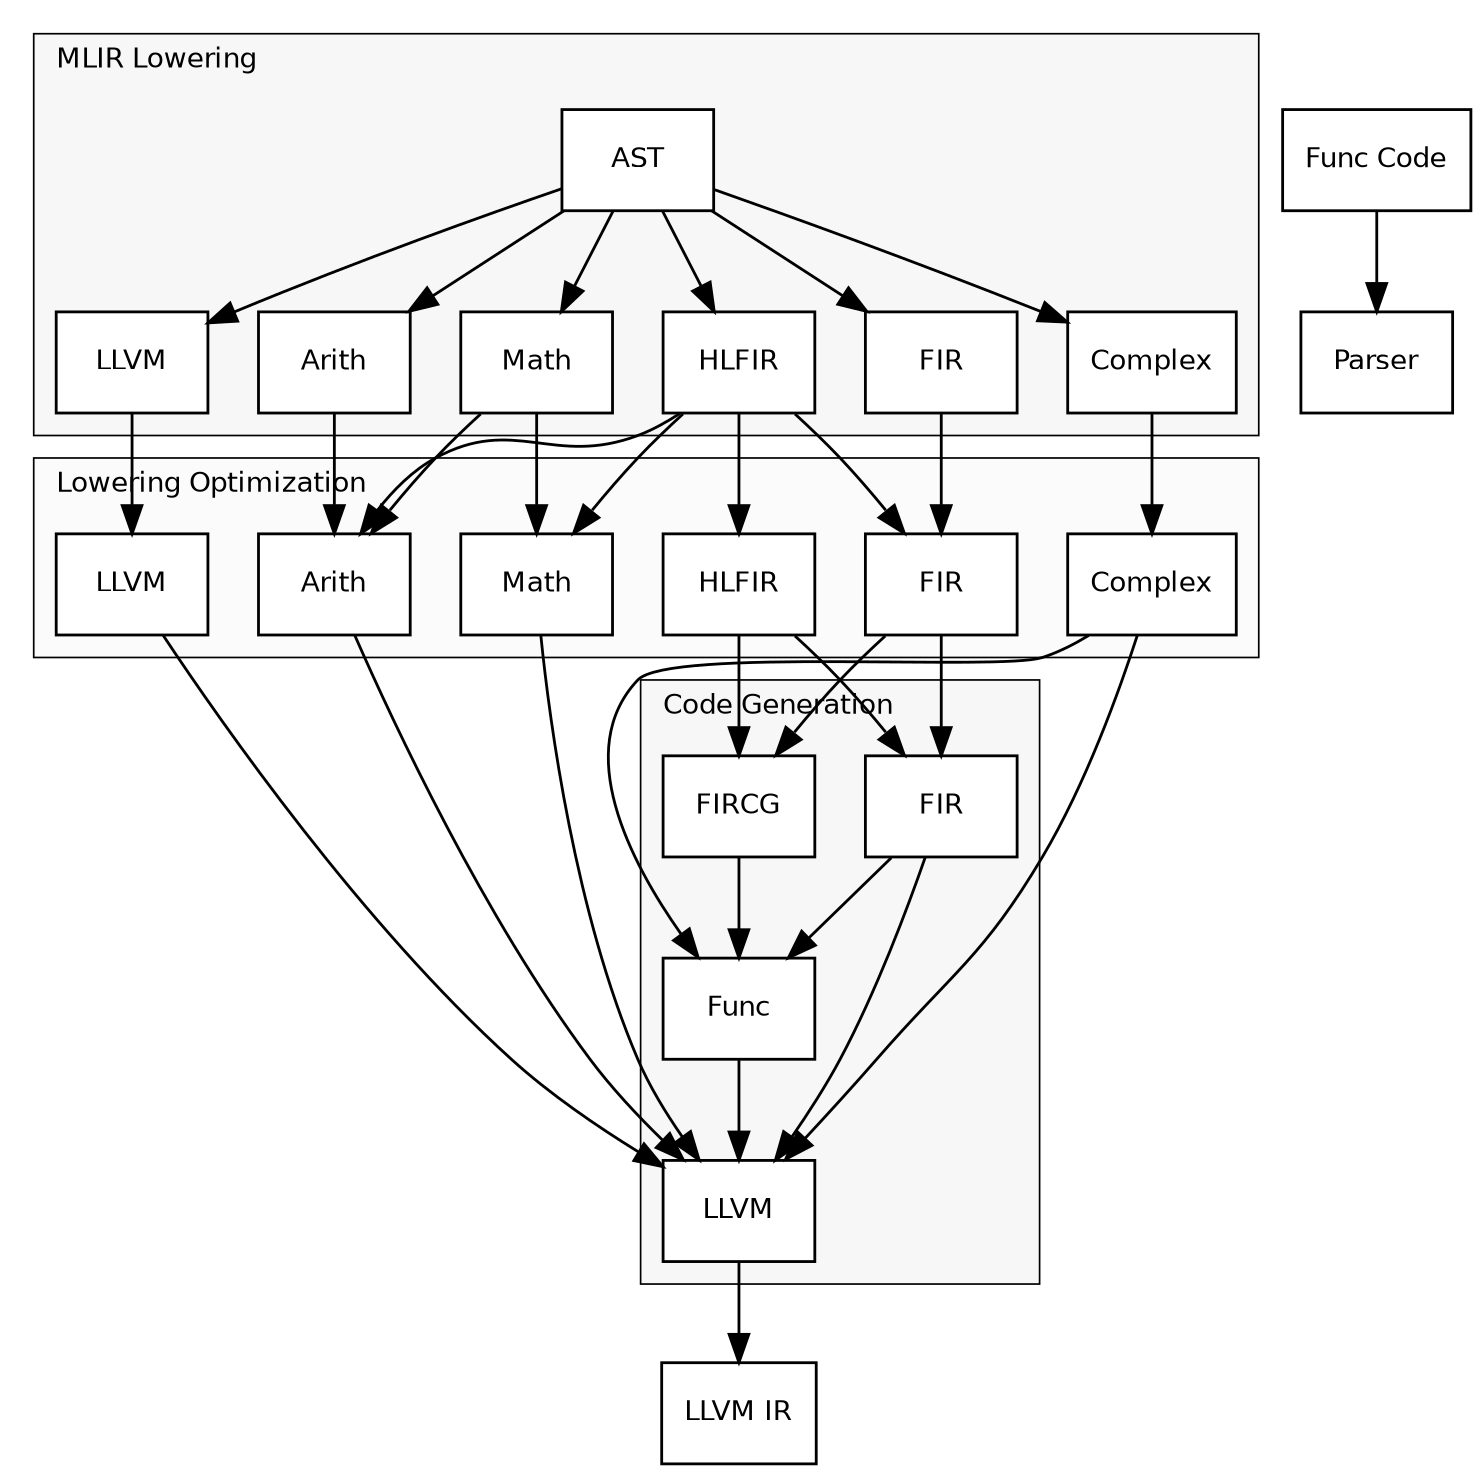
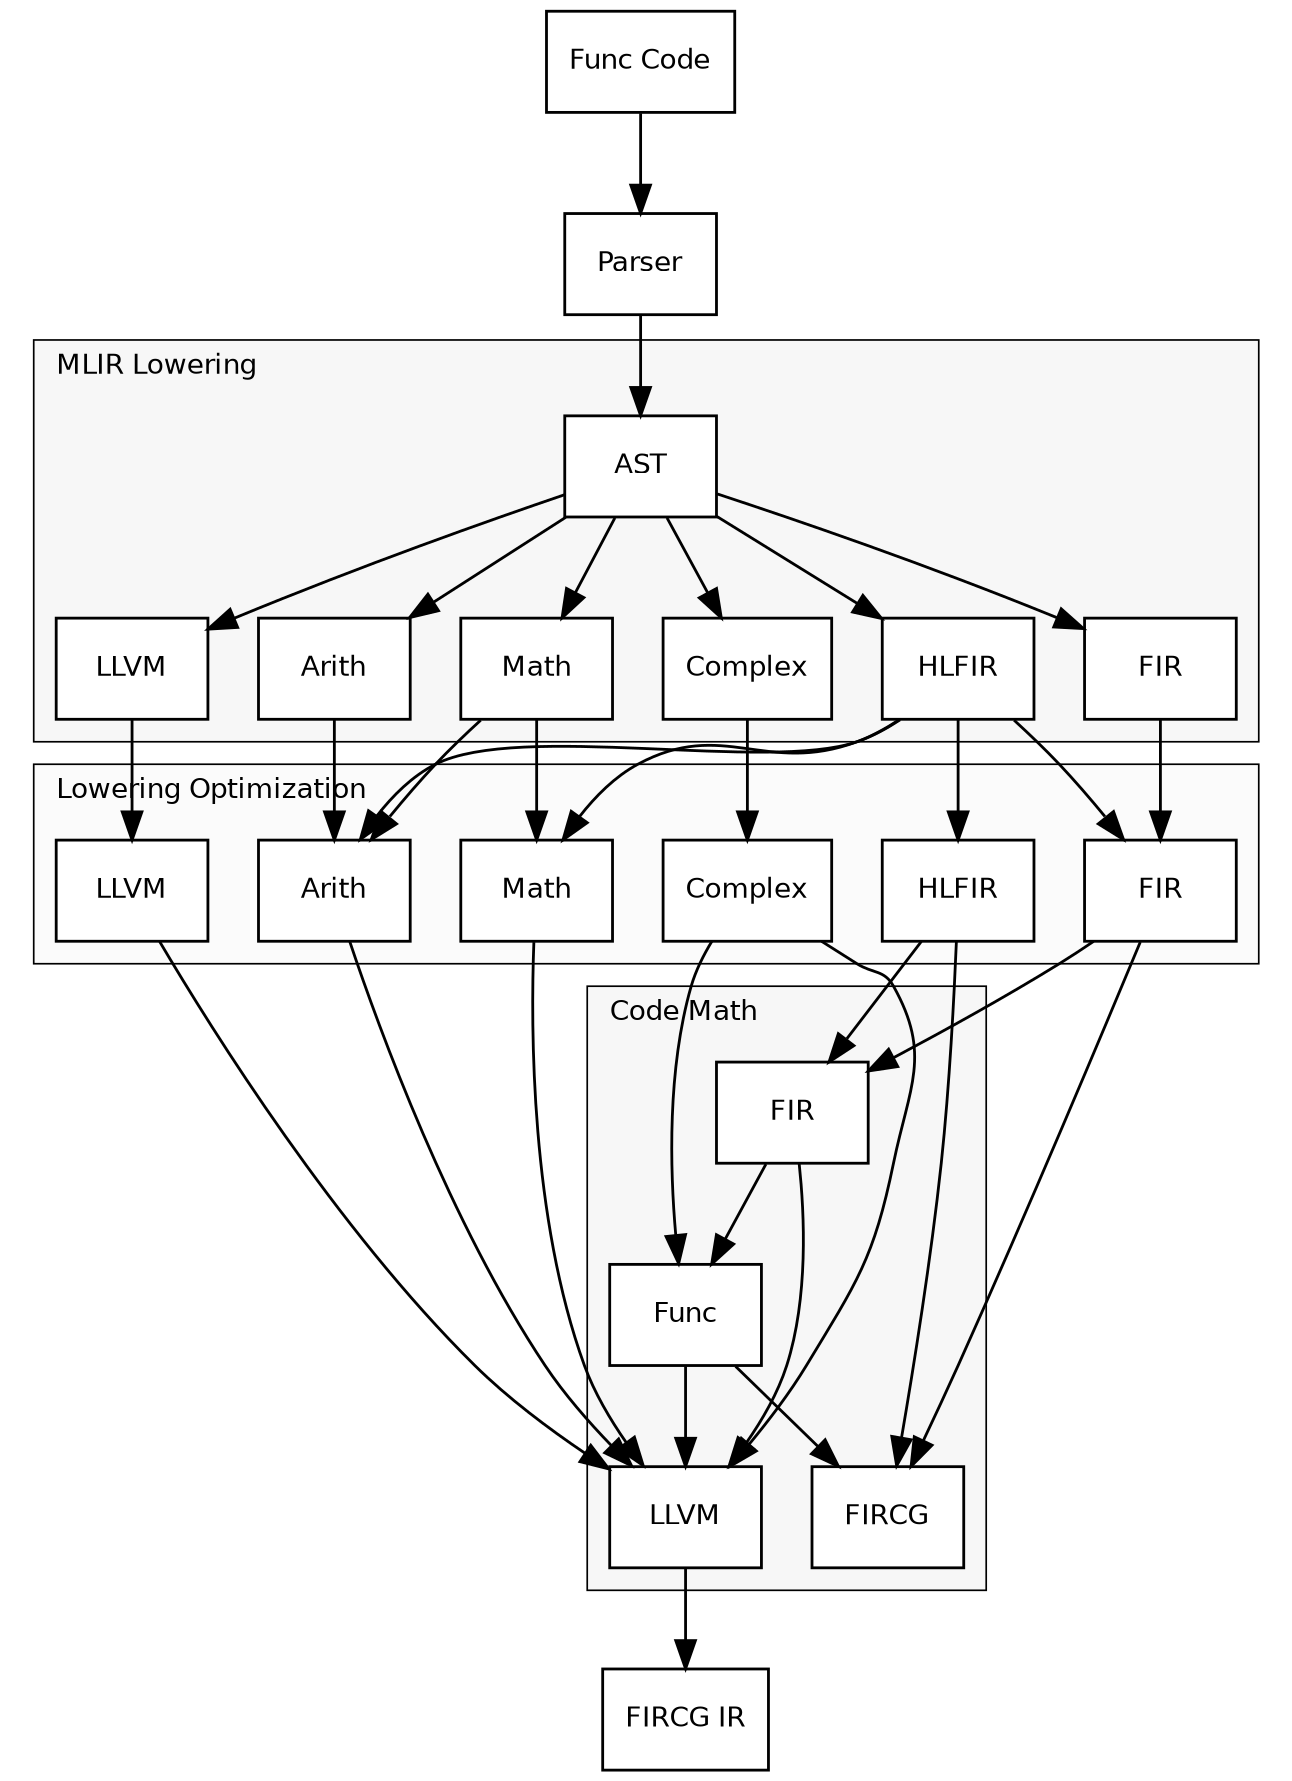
none -> (641, 357)
(778, 707) -> (684, 1013)
(739, 894) -> (791, 1420)
(739, 1413) -> (686, 1720)
